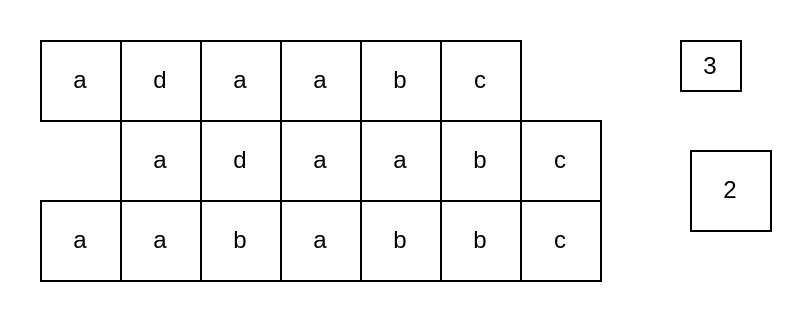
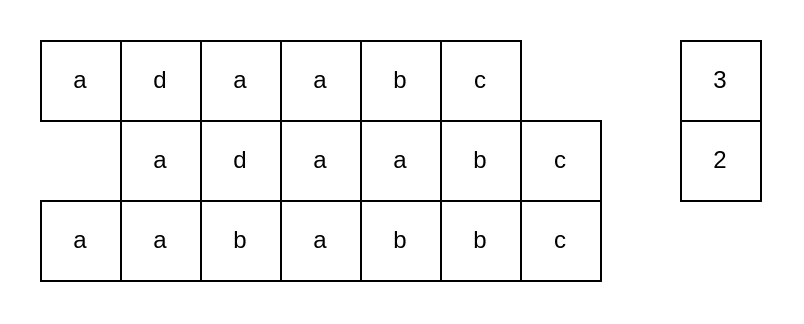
(711, 66) -> (721, 81)
(731, 191) -> (721, 161)
